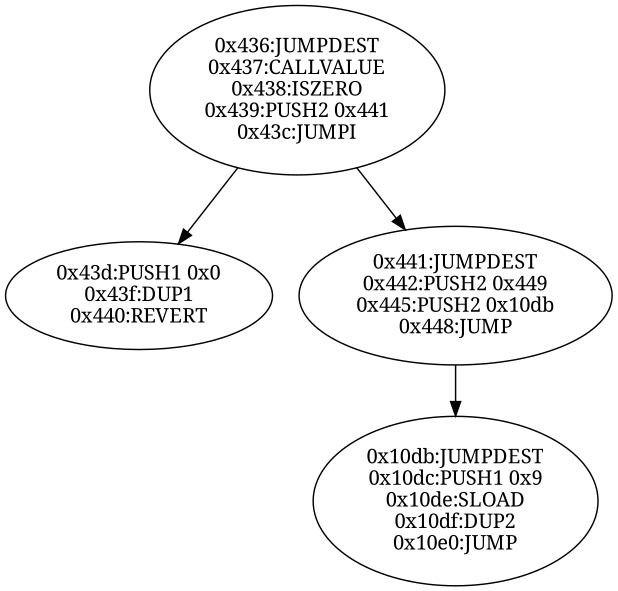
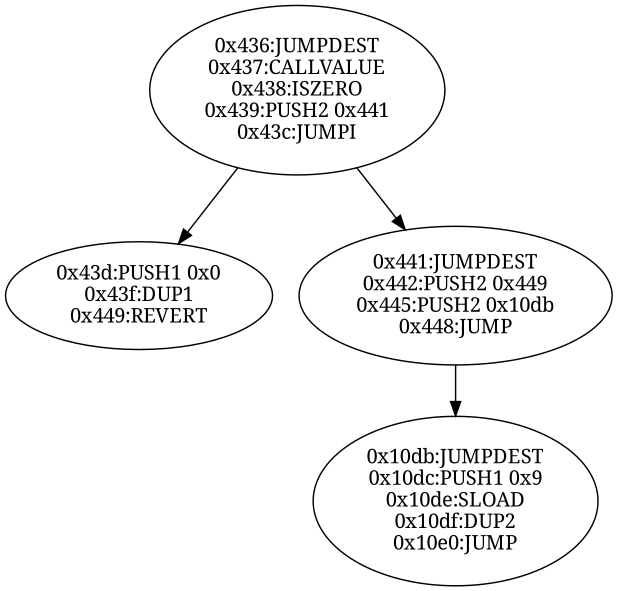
(139, 296) -> (139, 296)
